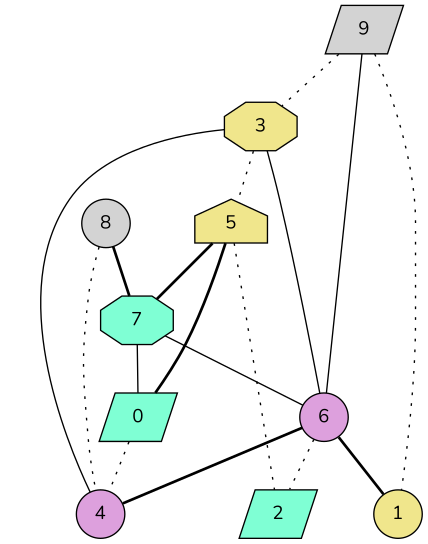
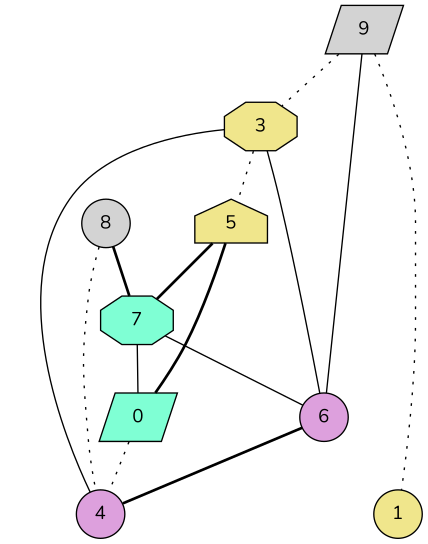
(361, 466) -> none
(278, 514) -> none
